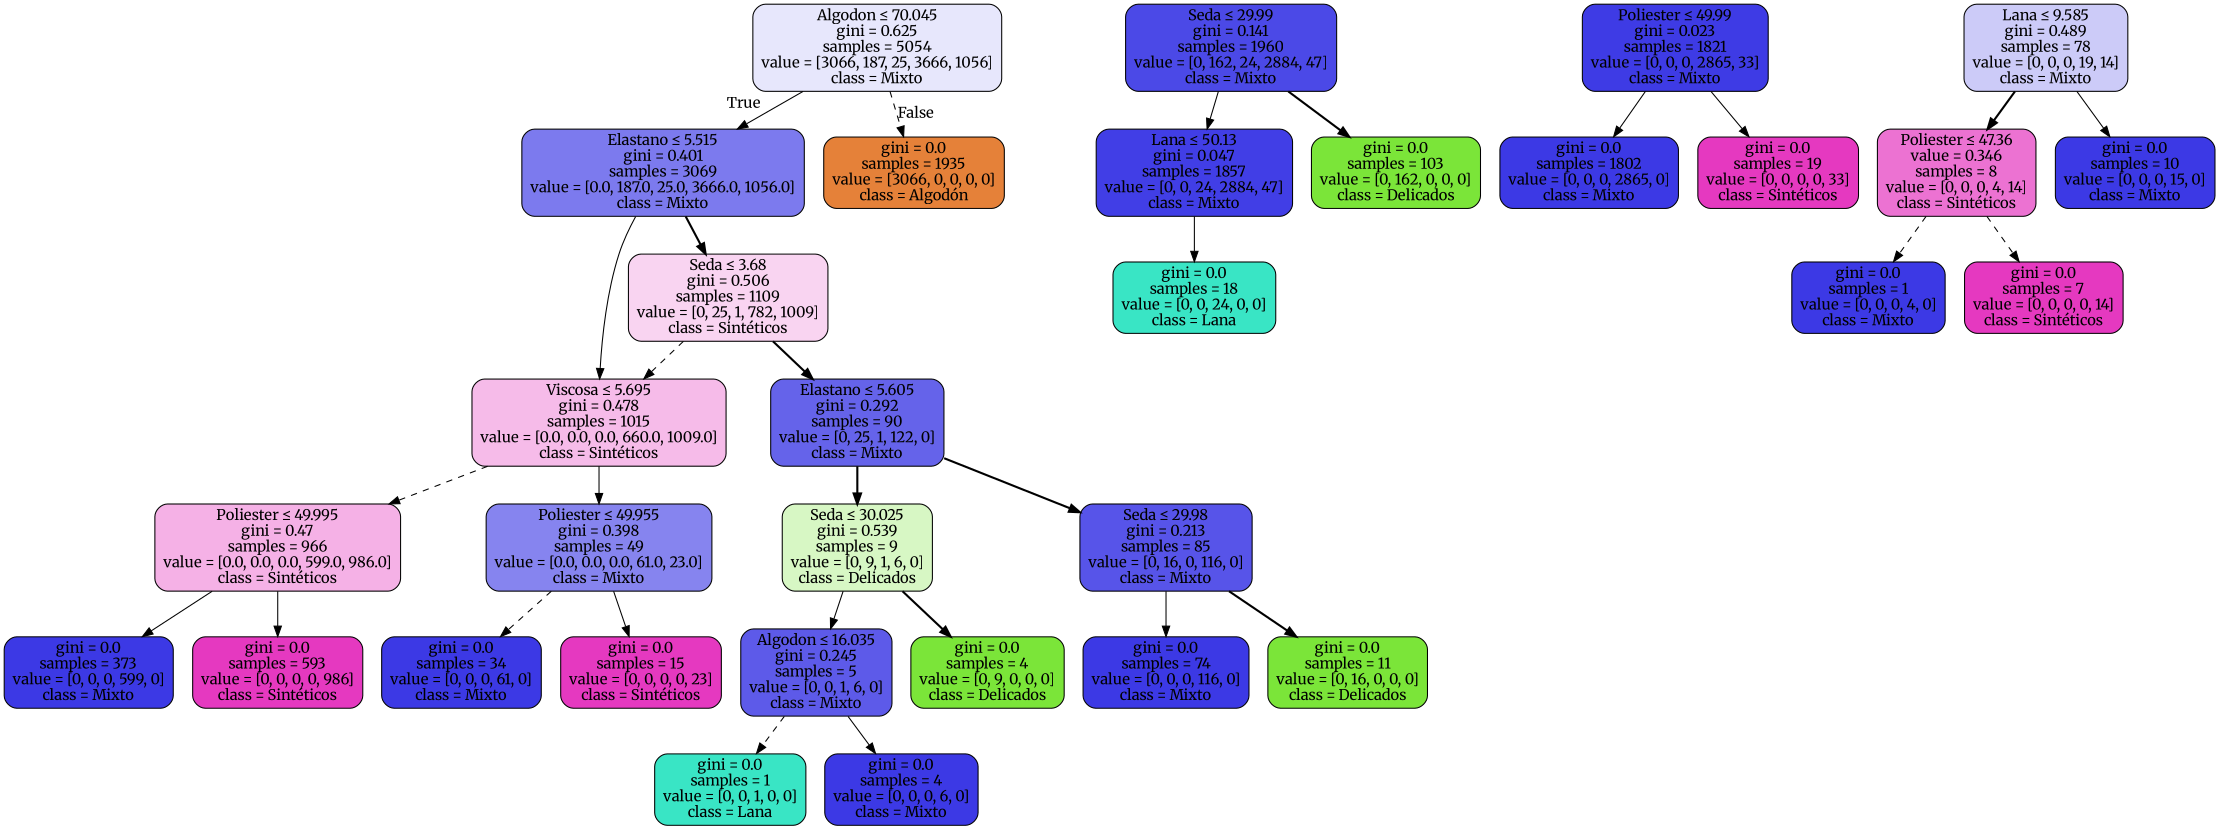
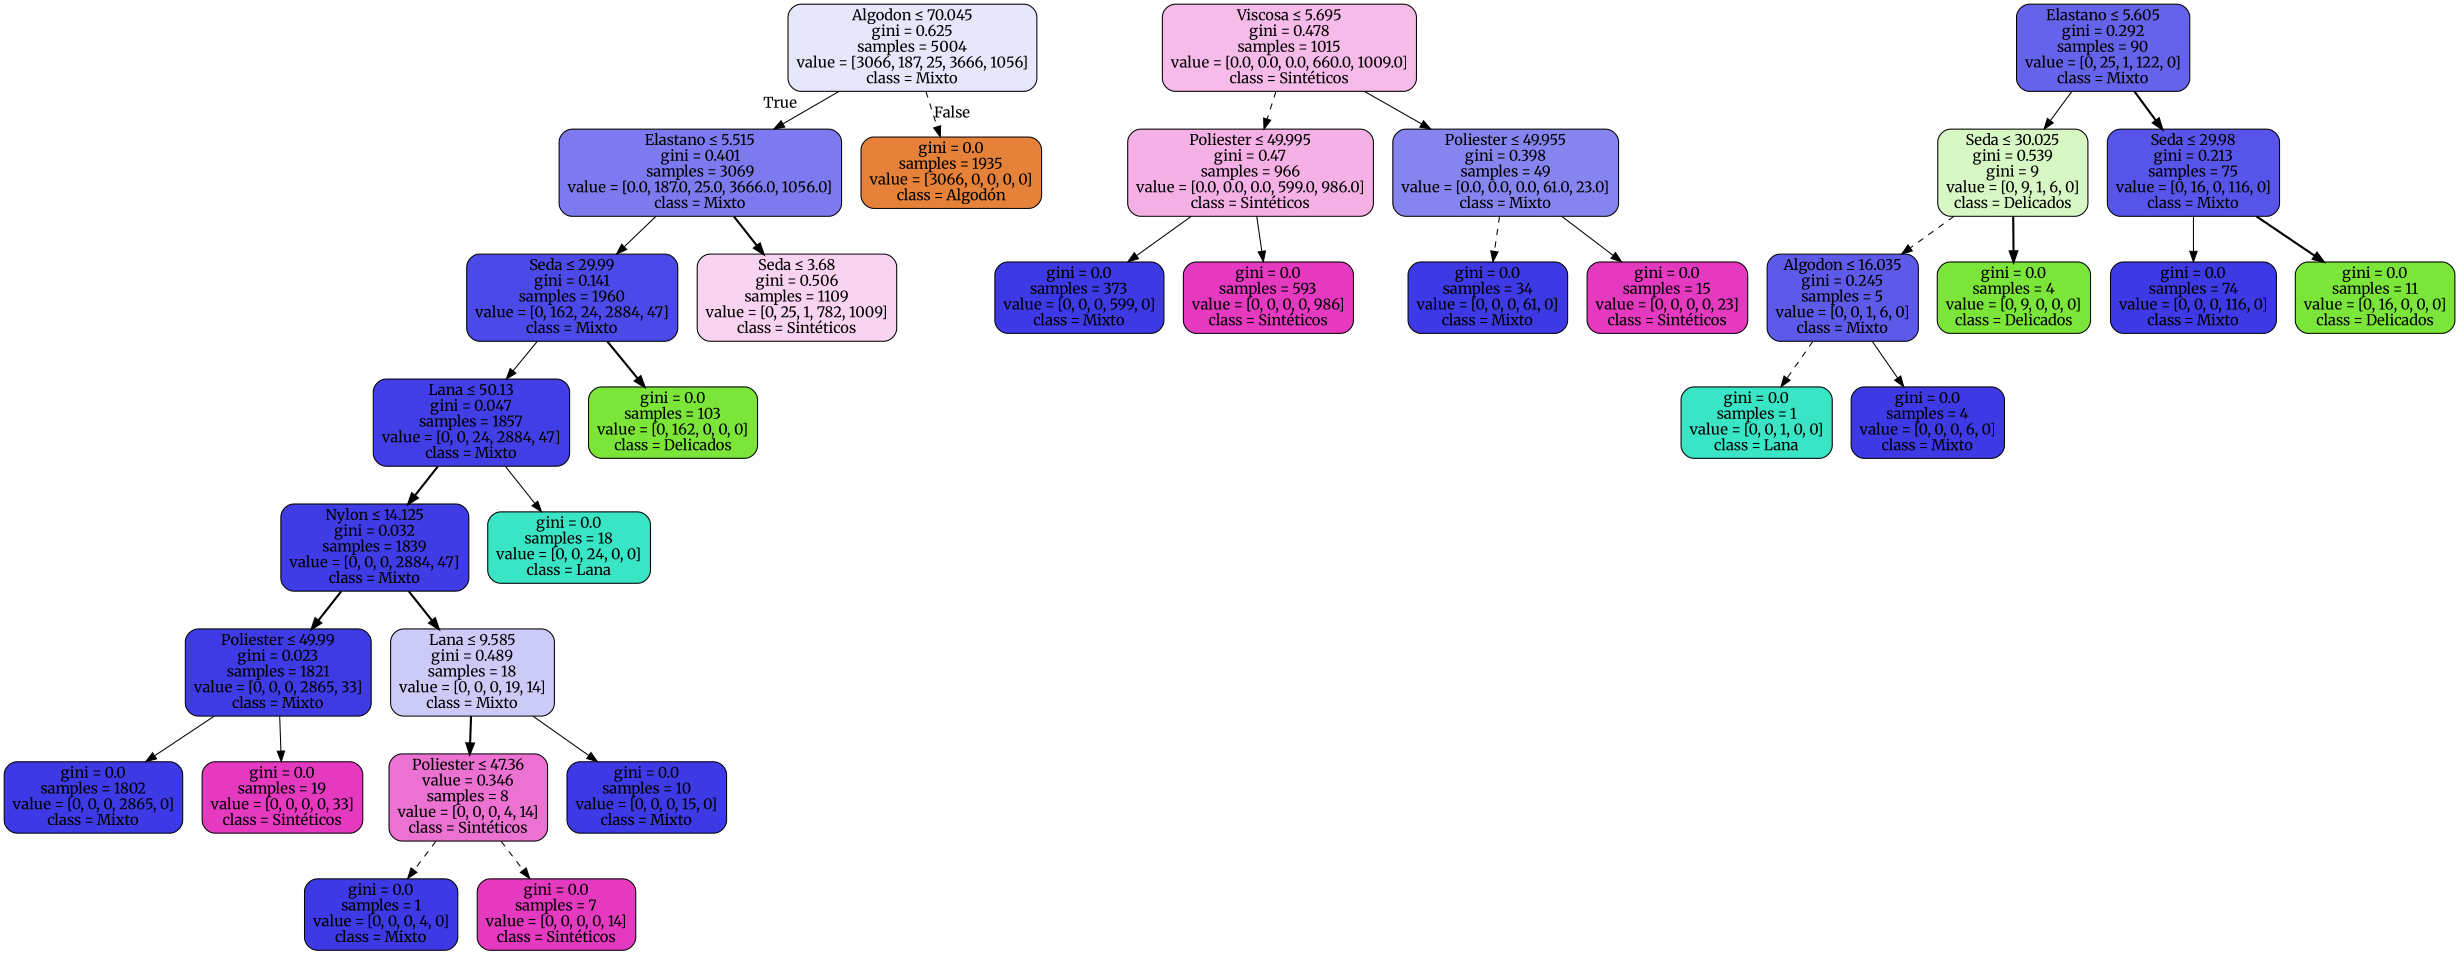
(877, 47) -> (912, 47)
(2046, 47) -> (472, 672)
(610, 290) -> (640, 231)
(667, 357) -> none
(789, 357) -> none
(857, 480) -> (2061, 106)
(857, 547) -> (2013, 172)
(1166, 547) -> (2193, 172)
none -> (375, 548)
(839, 605) -> (1932, 232)
